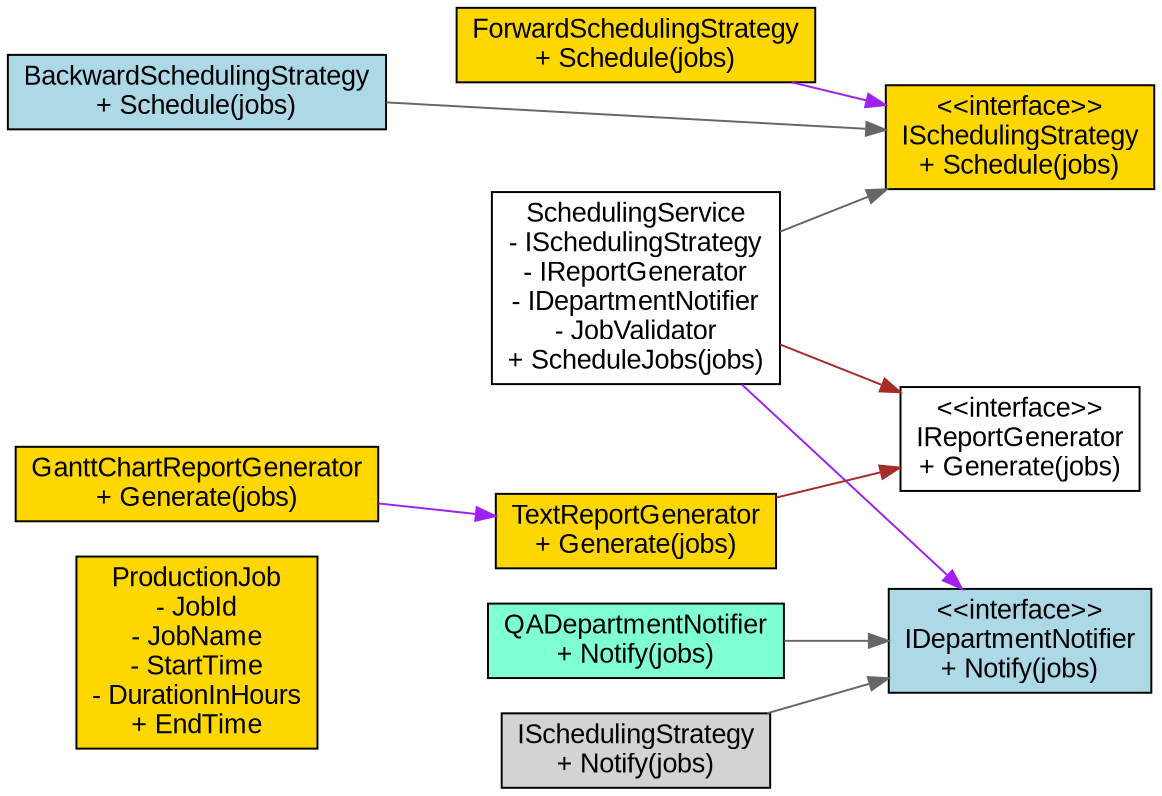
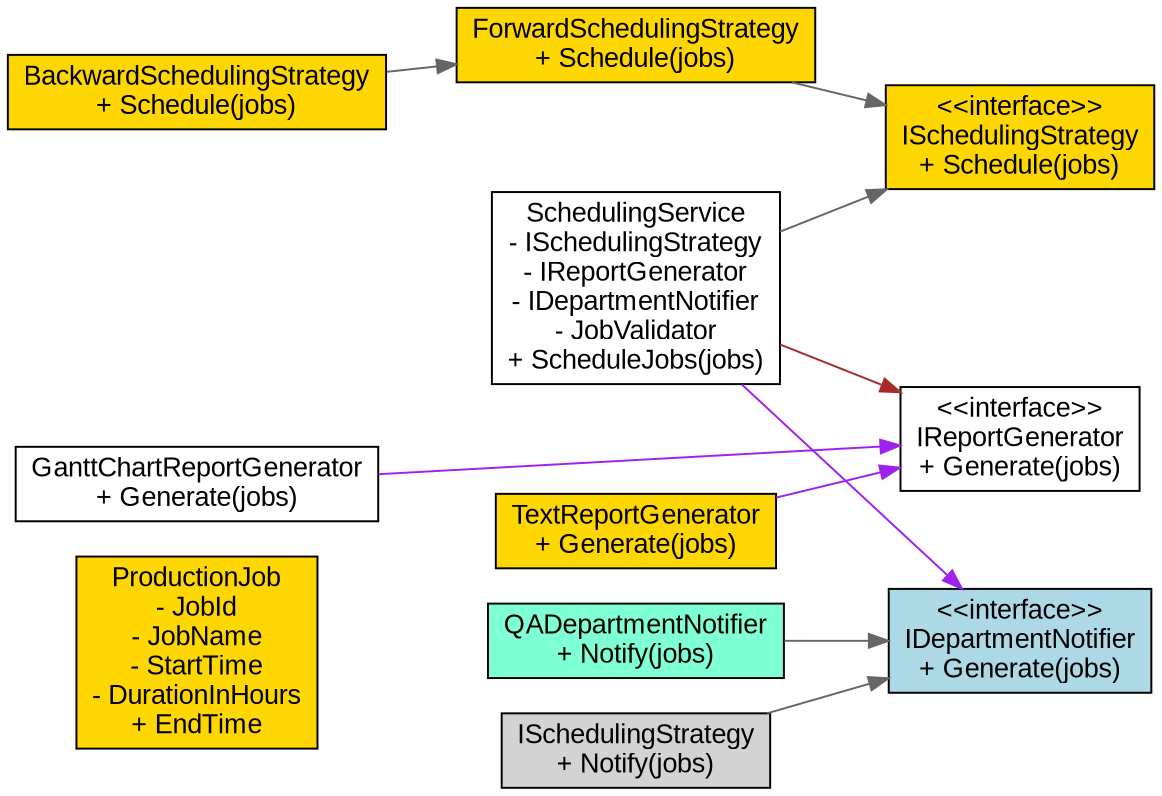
(829, 91) -> (829, 91)
(197, 92) -> (197, 92)
(626, 116) -> (412, 69)
(197, 484) -> (197, 484)
(828, 485) -> (828, 485)
(427, 509) -> (629, 460)
(1020, 641) -> (1020, 641)
